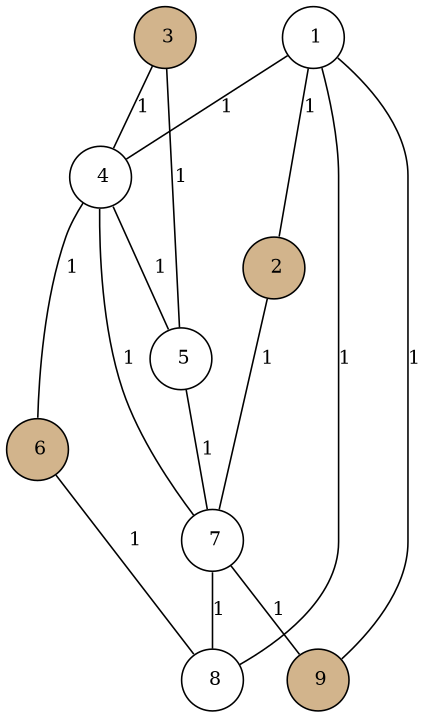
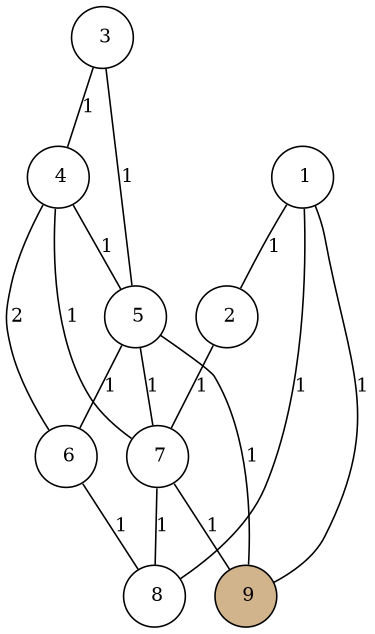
(165, 38) -> (102, 38)
(207, 107) -> none
(72, 268) -> (17, 317)
(274, 268) -> (227, 317)
none -> (101, 387)
none -> (238, 435)
(38, 450) -> (66, 457)
